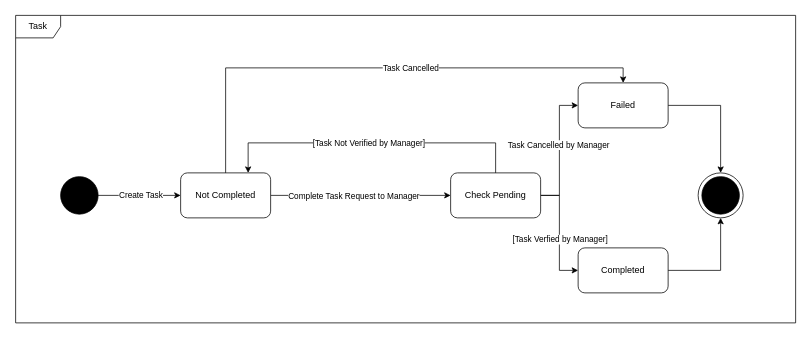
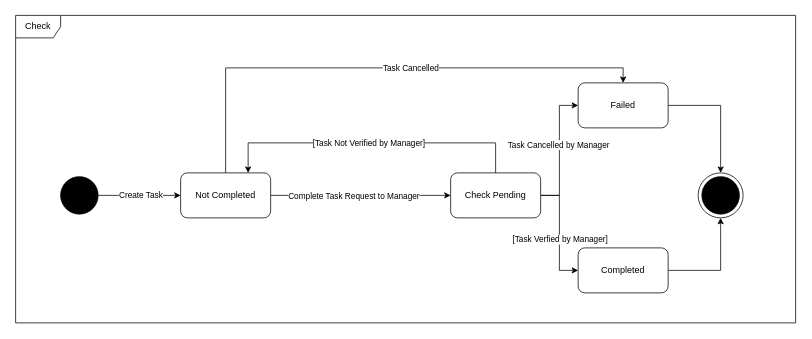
(38, 27) -> (38, 27)
